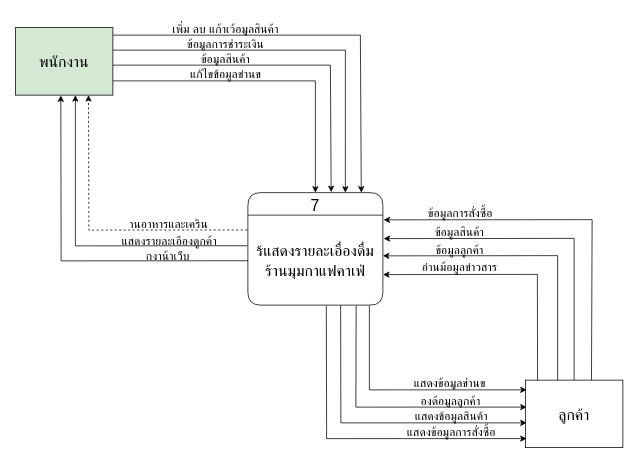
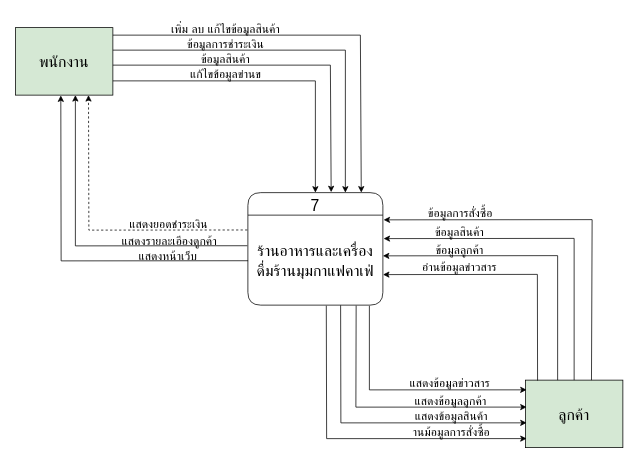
(226, 27) -> (226, 27)
(169, 222) -> (169, 222)
(168, 254) -> (168, 254)
(315, 260) -> (315, 260)
(460, 265) -> (460, 265)
(450, 381) -> (450, 381)
(451, 399) -> (451, 399)
(574, 414) -> (574, 414)
(452, 430) -> (452, 430)
